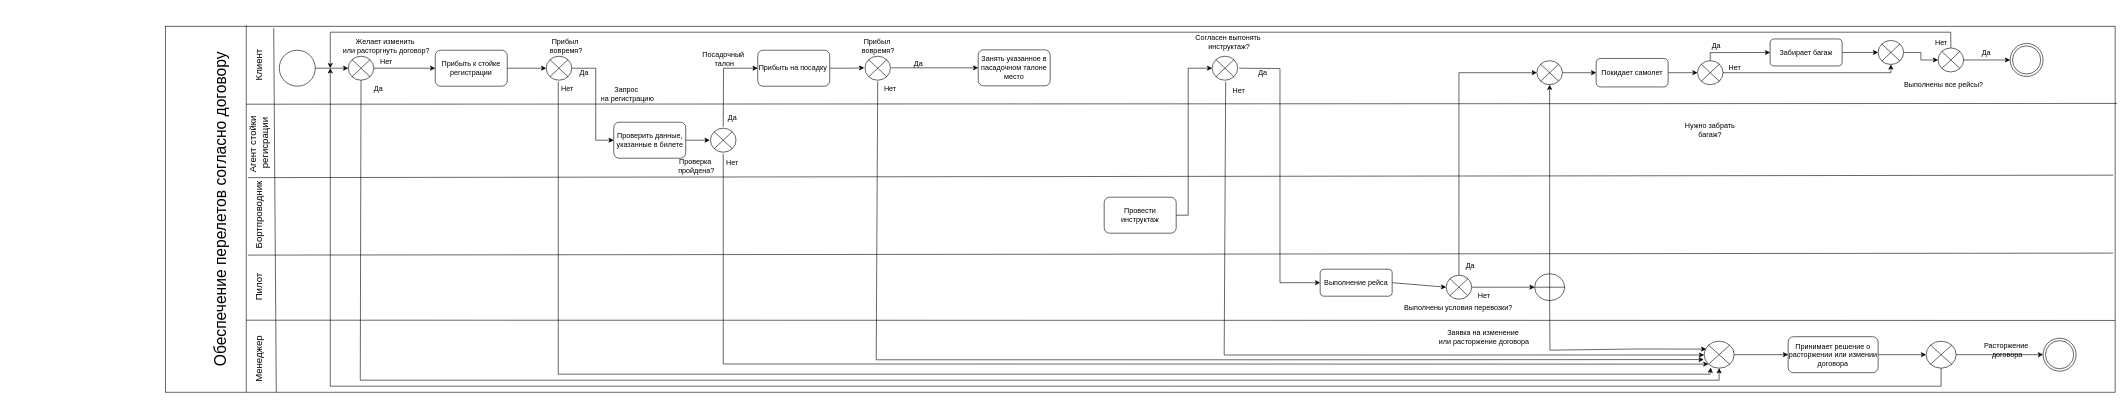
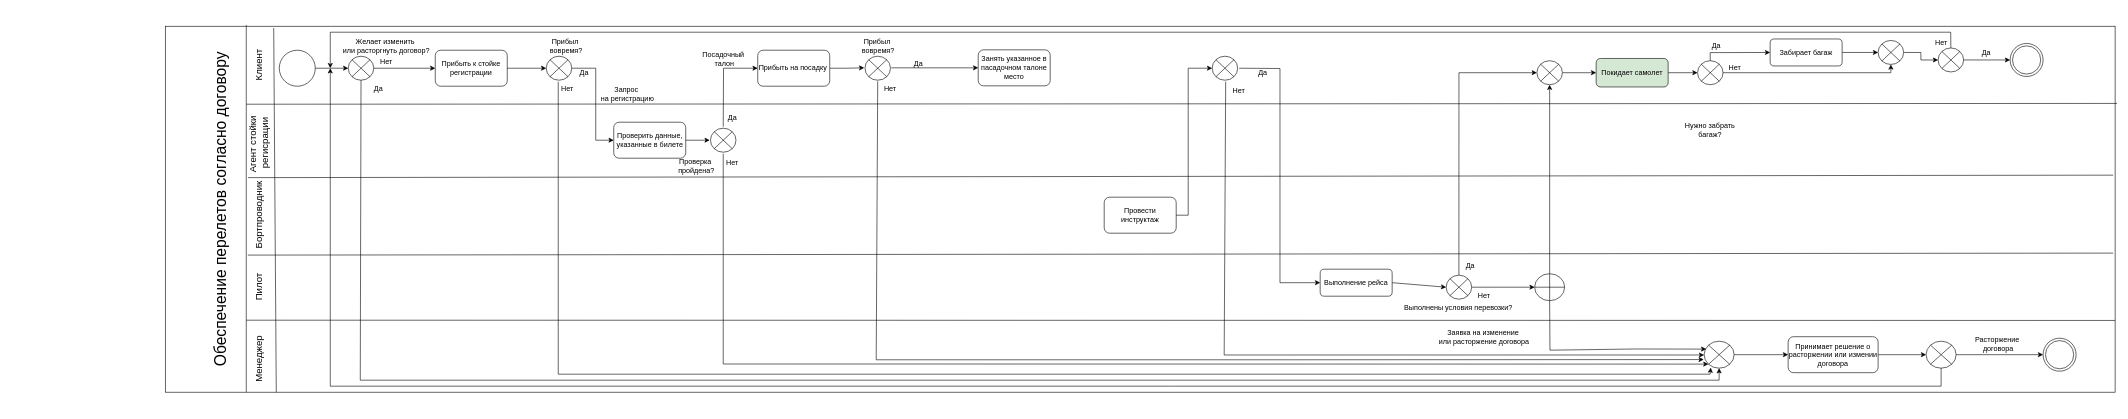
(1229, 42) -> none
(1632, 73) -> (1632, 73)
(1944, 85) -> none
(2007, 350) -> (1998, 344)
